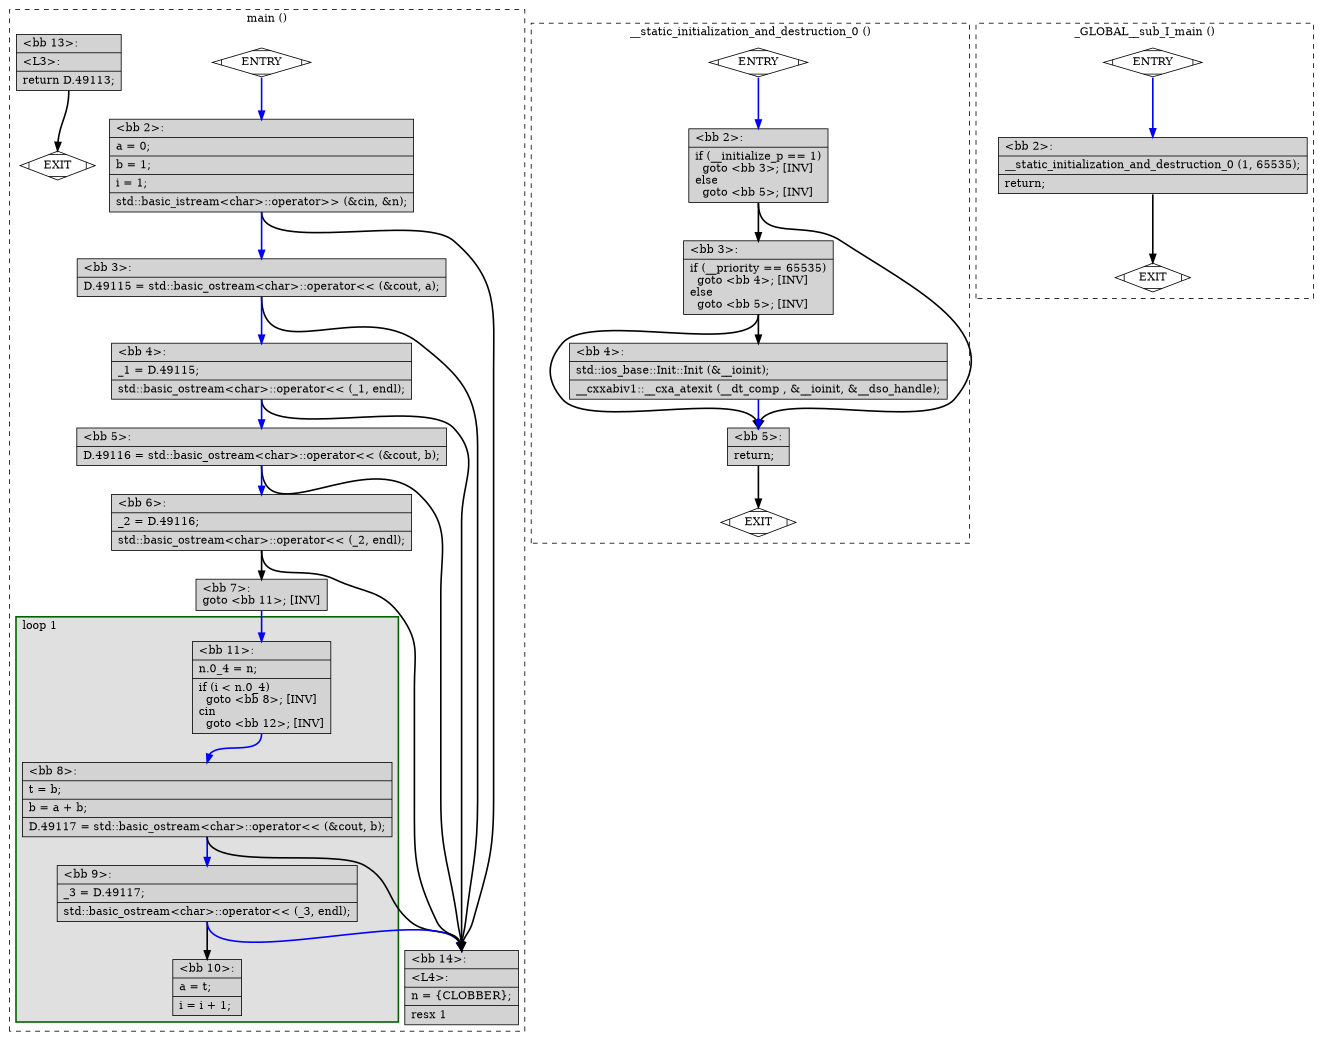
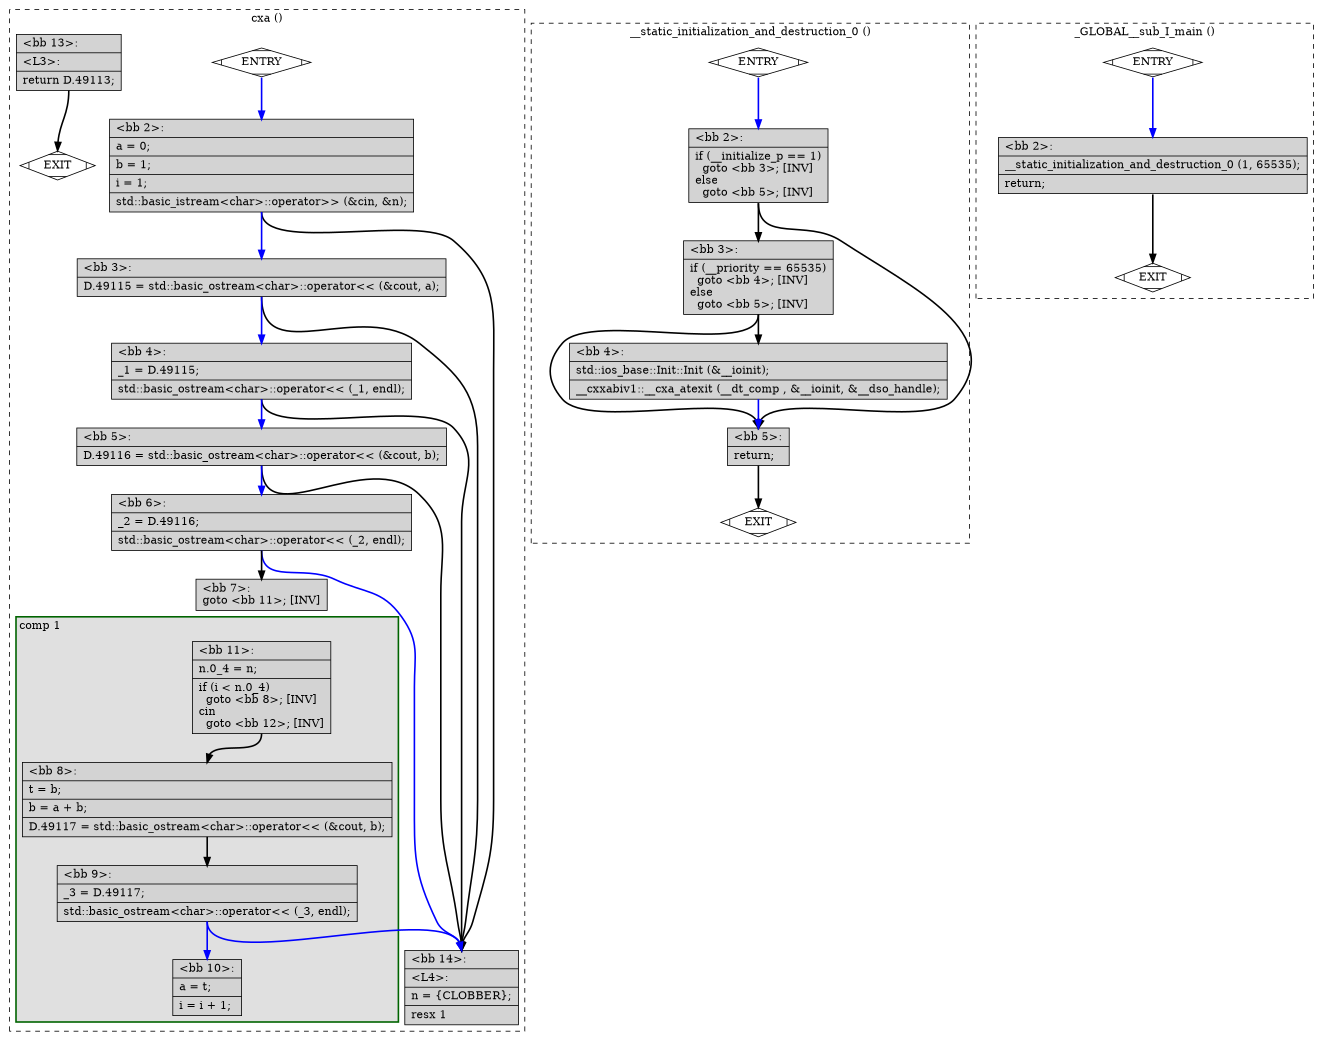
(267, 19) -> (267, 19)
(262, 622) -> none
(40, 626) -> (40, 626)
(414, 703) -> (414, 703)
(239, 748) -> (239, 748)
(207, 848) -> (207, 847)
(347, 860) -> none
(207, 936) -> (207, 936)
